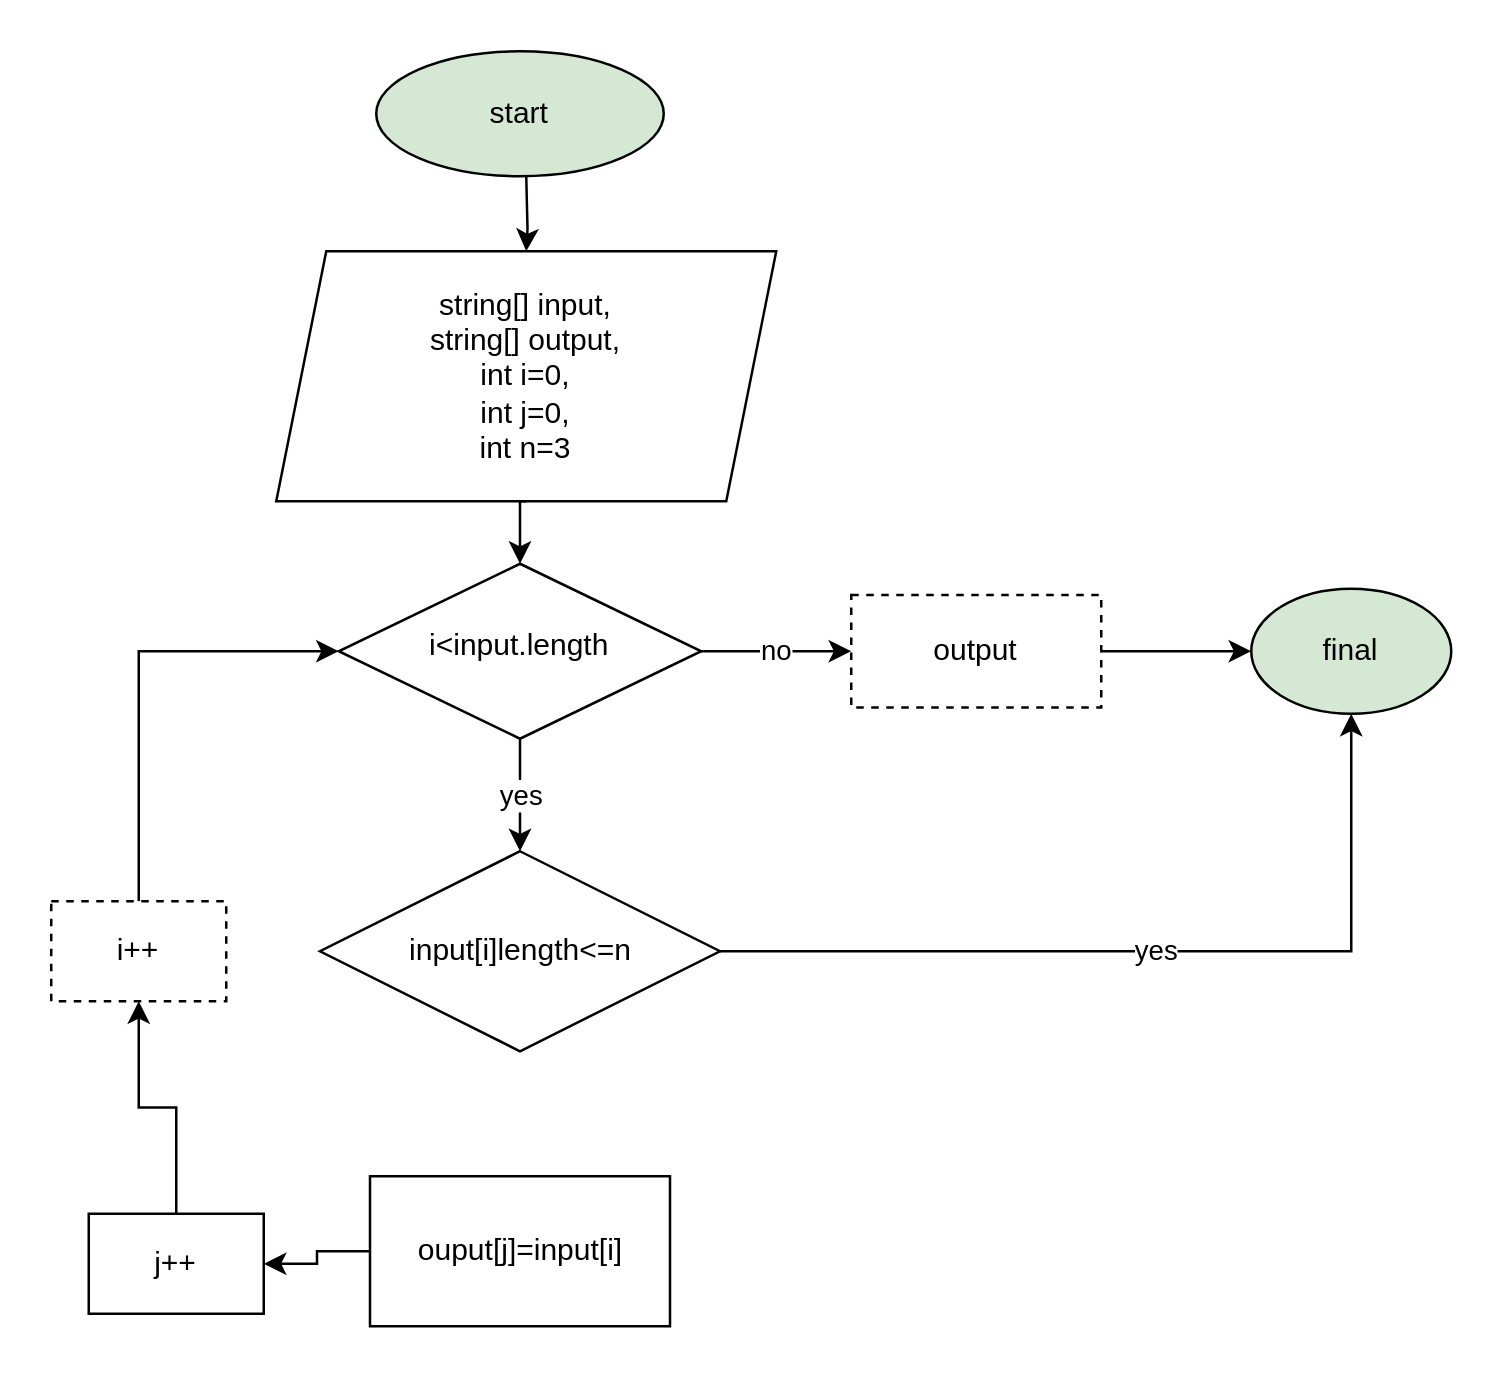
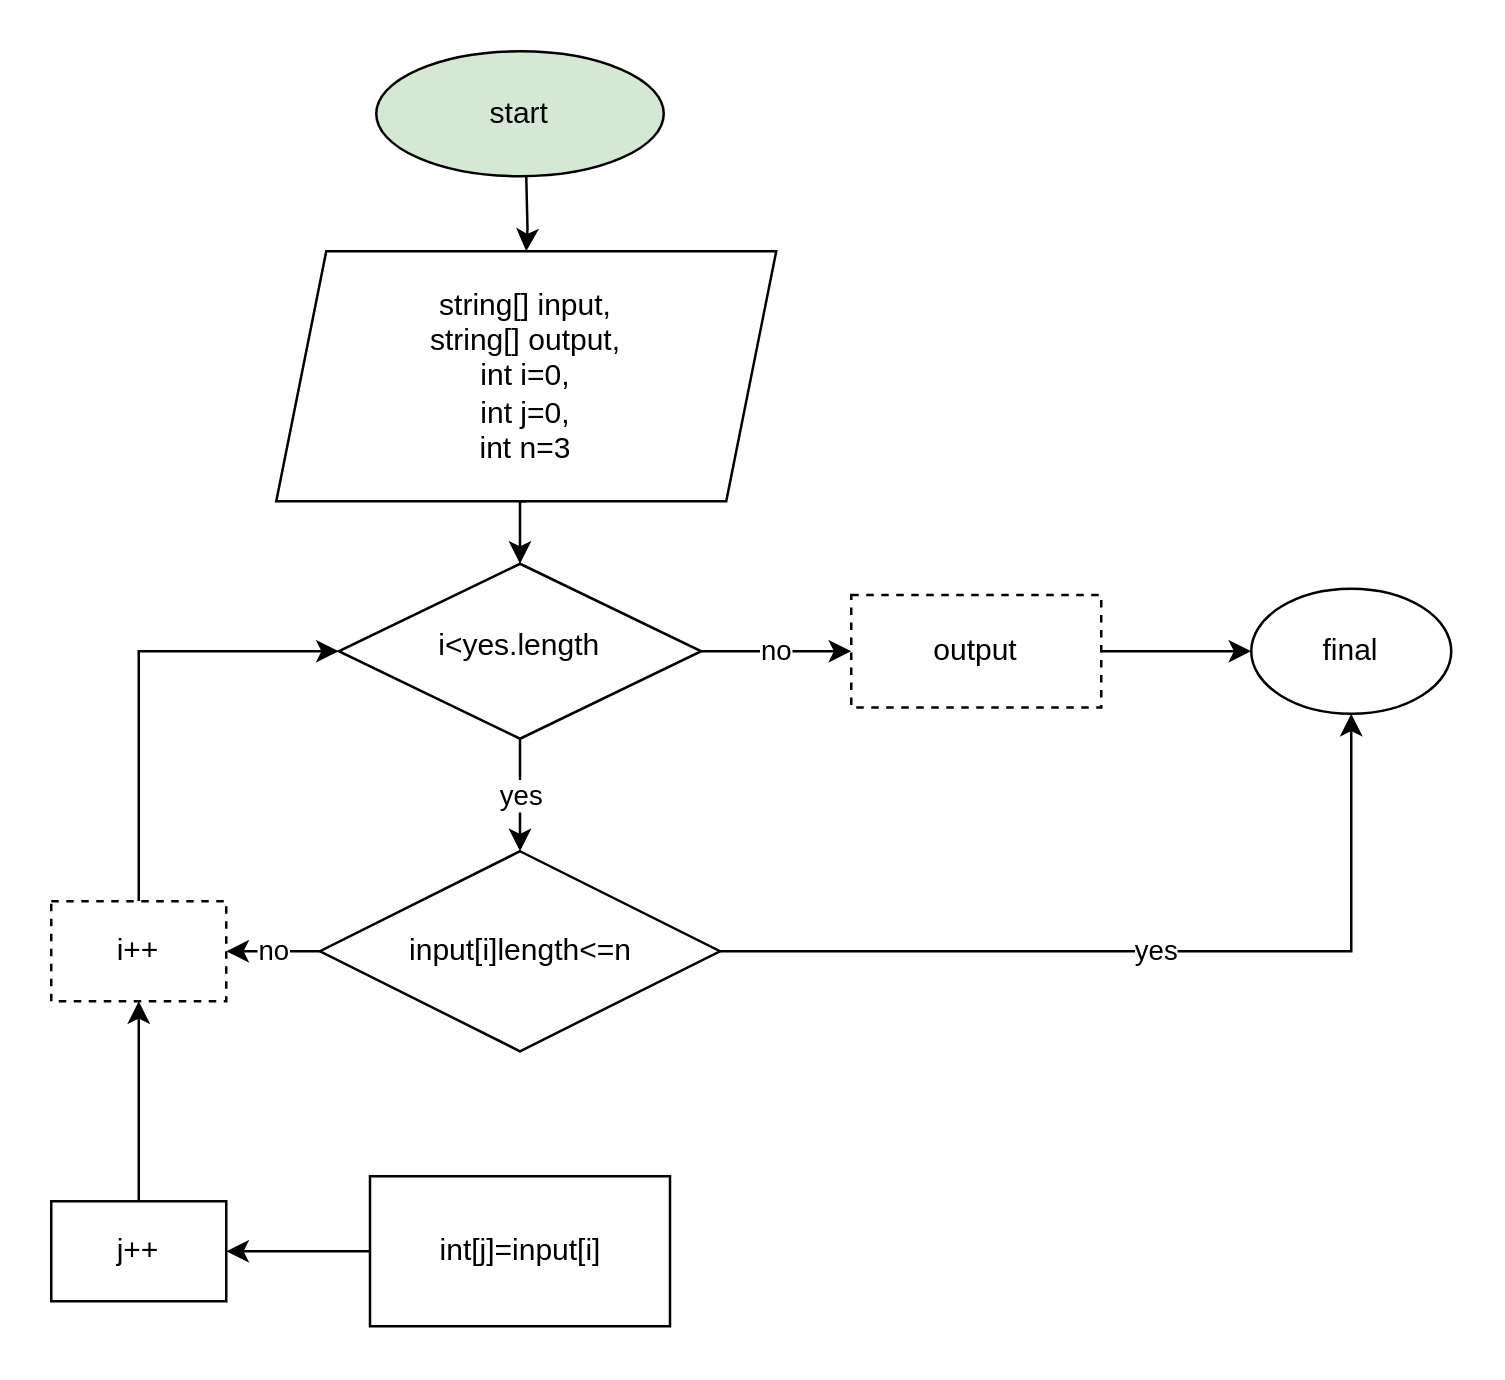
(520, 646) -> (520, 646)
(1351, 651) -> (1351, 651)
none -> (283, 951)
(521, 1251) -> (521, 1251)
(176, 1264) -> (139, 1251)
